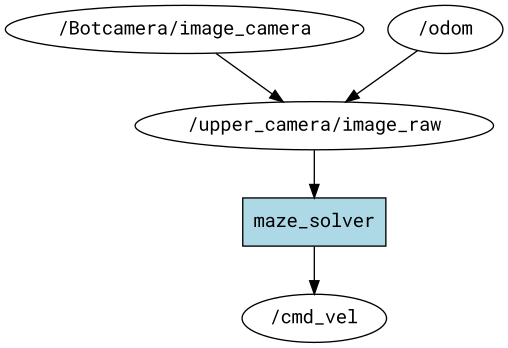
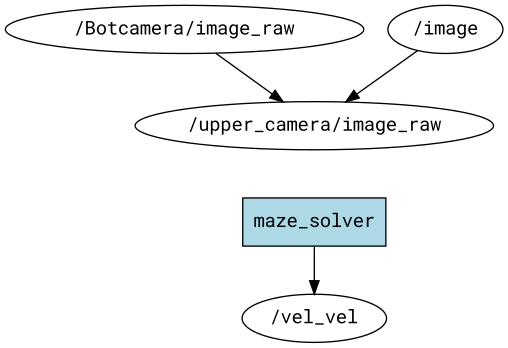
(185, 29) -> (185, 29)
(445, 29) -> (445, 29)
(314, 167) -> none
(314, 318) -> (314, 318)
